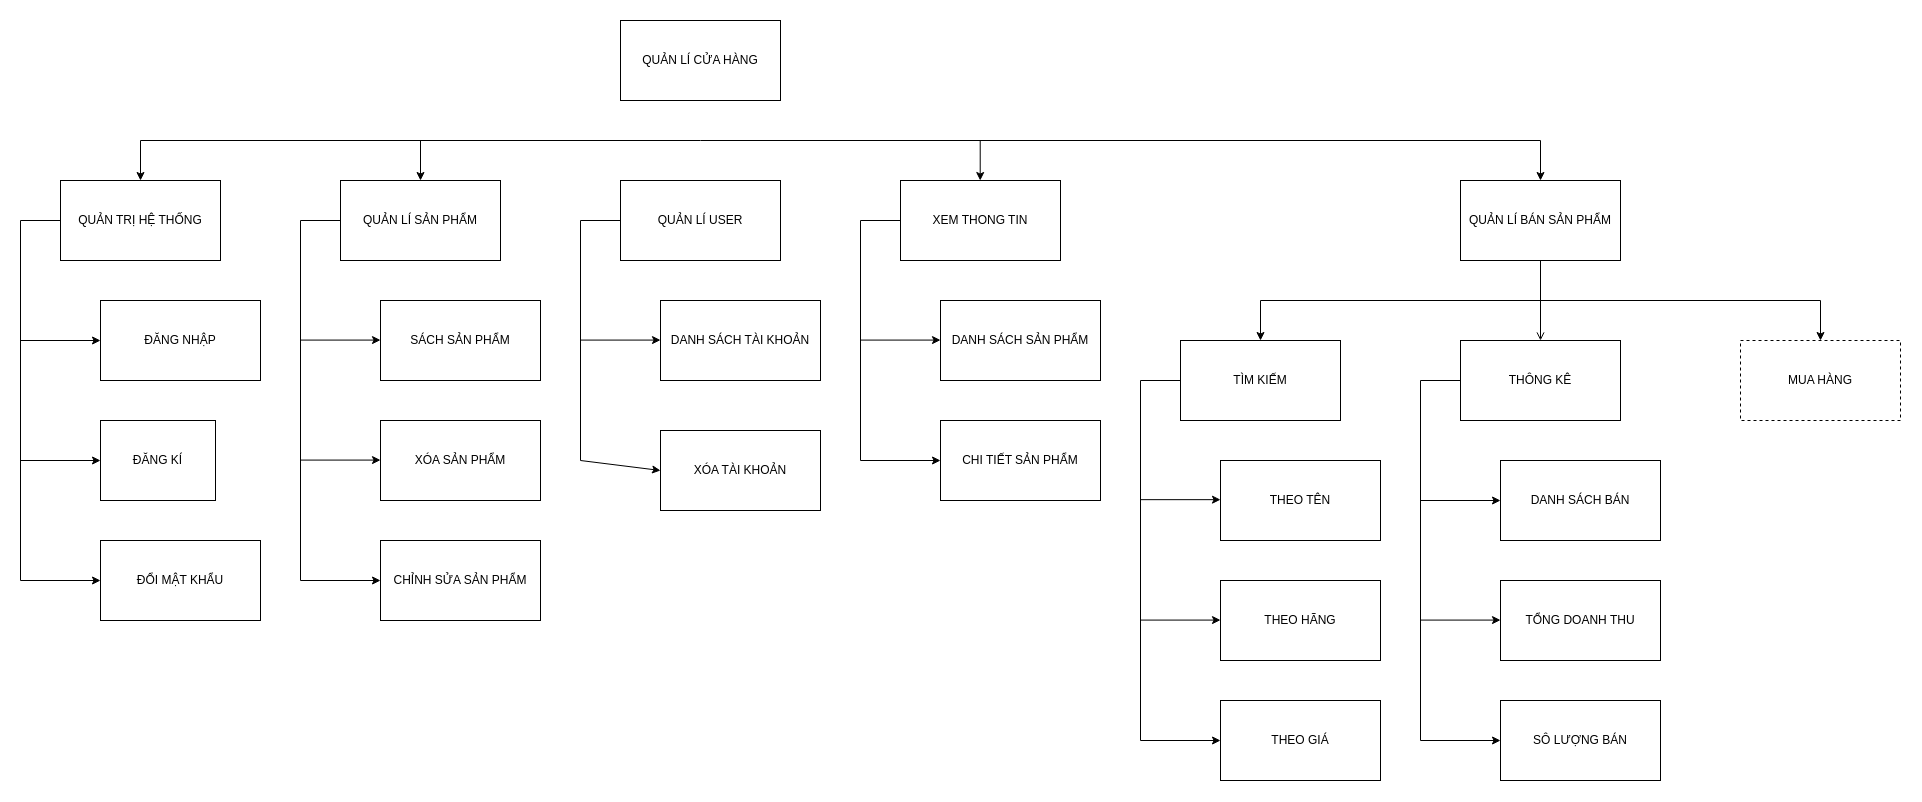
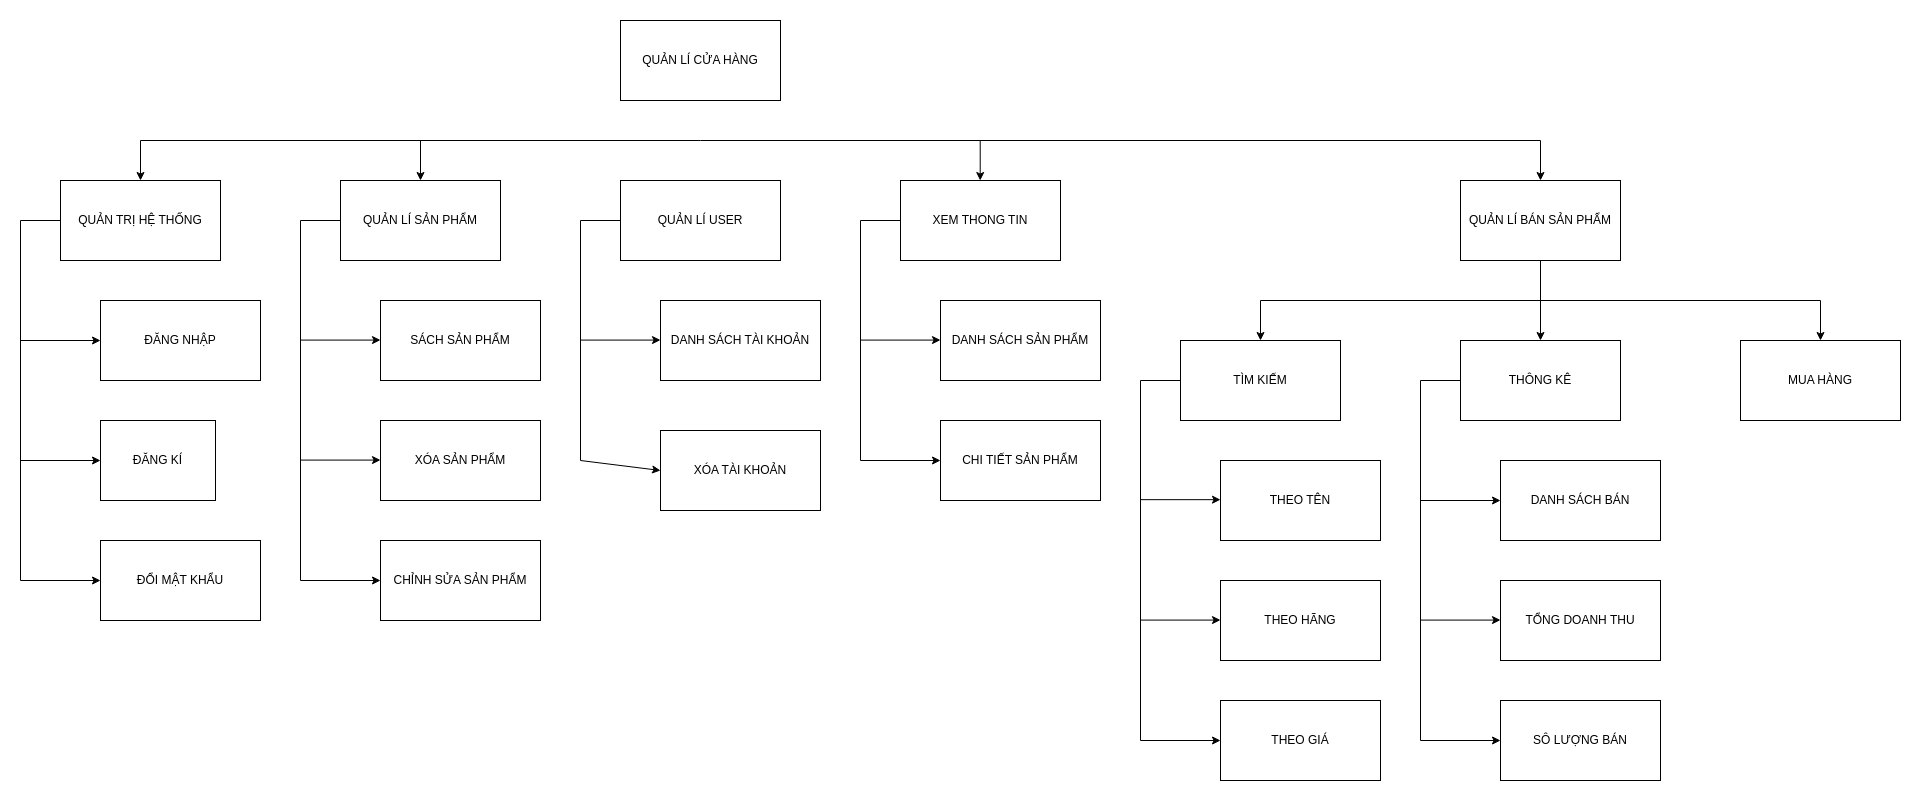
(1541, 334) -> (1541, 332)
(1821, 381) -> (1821, 381)
